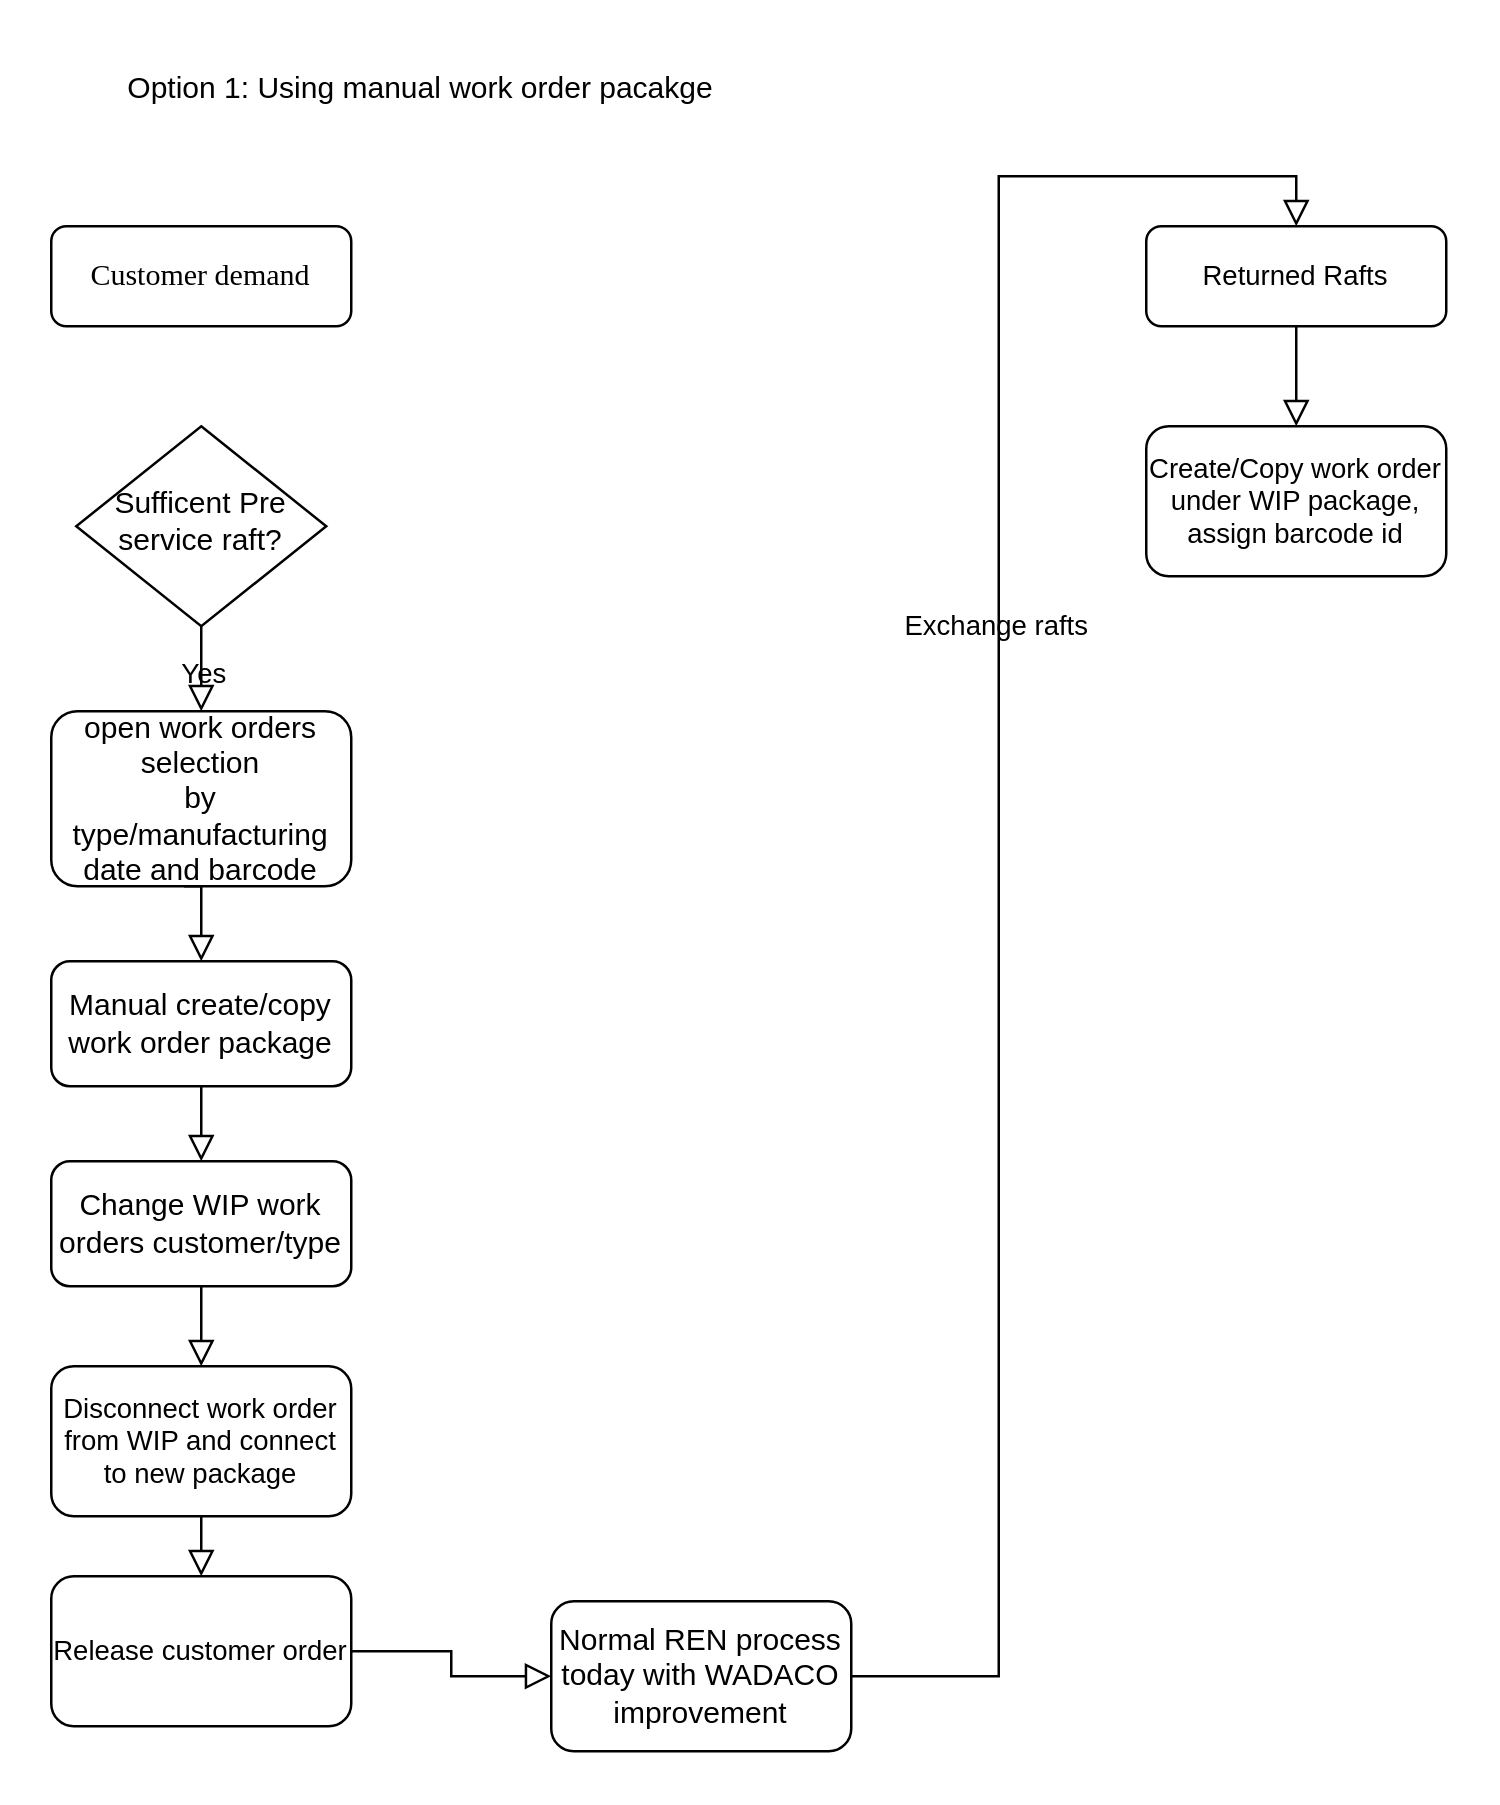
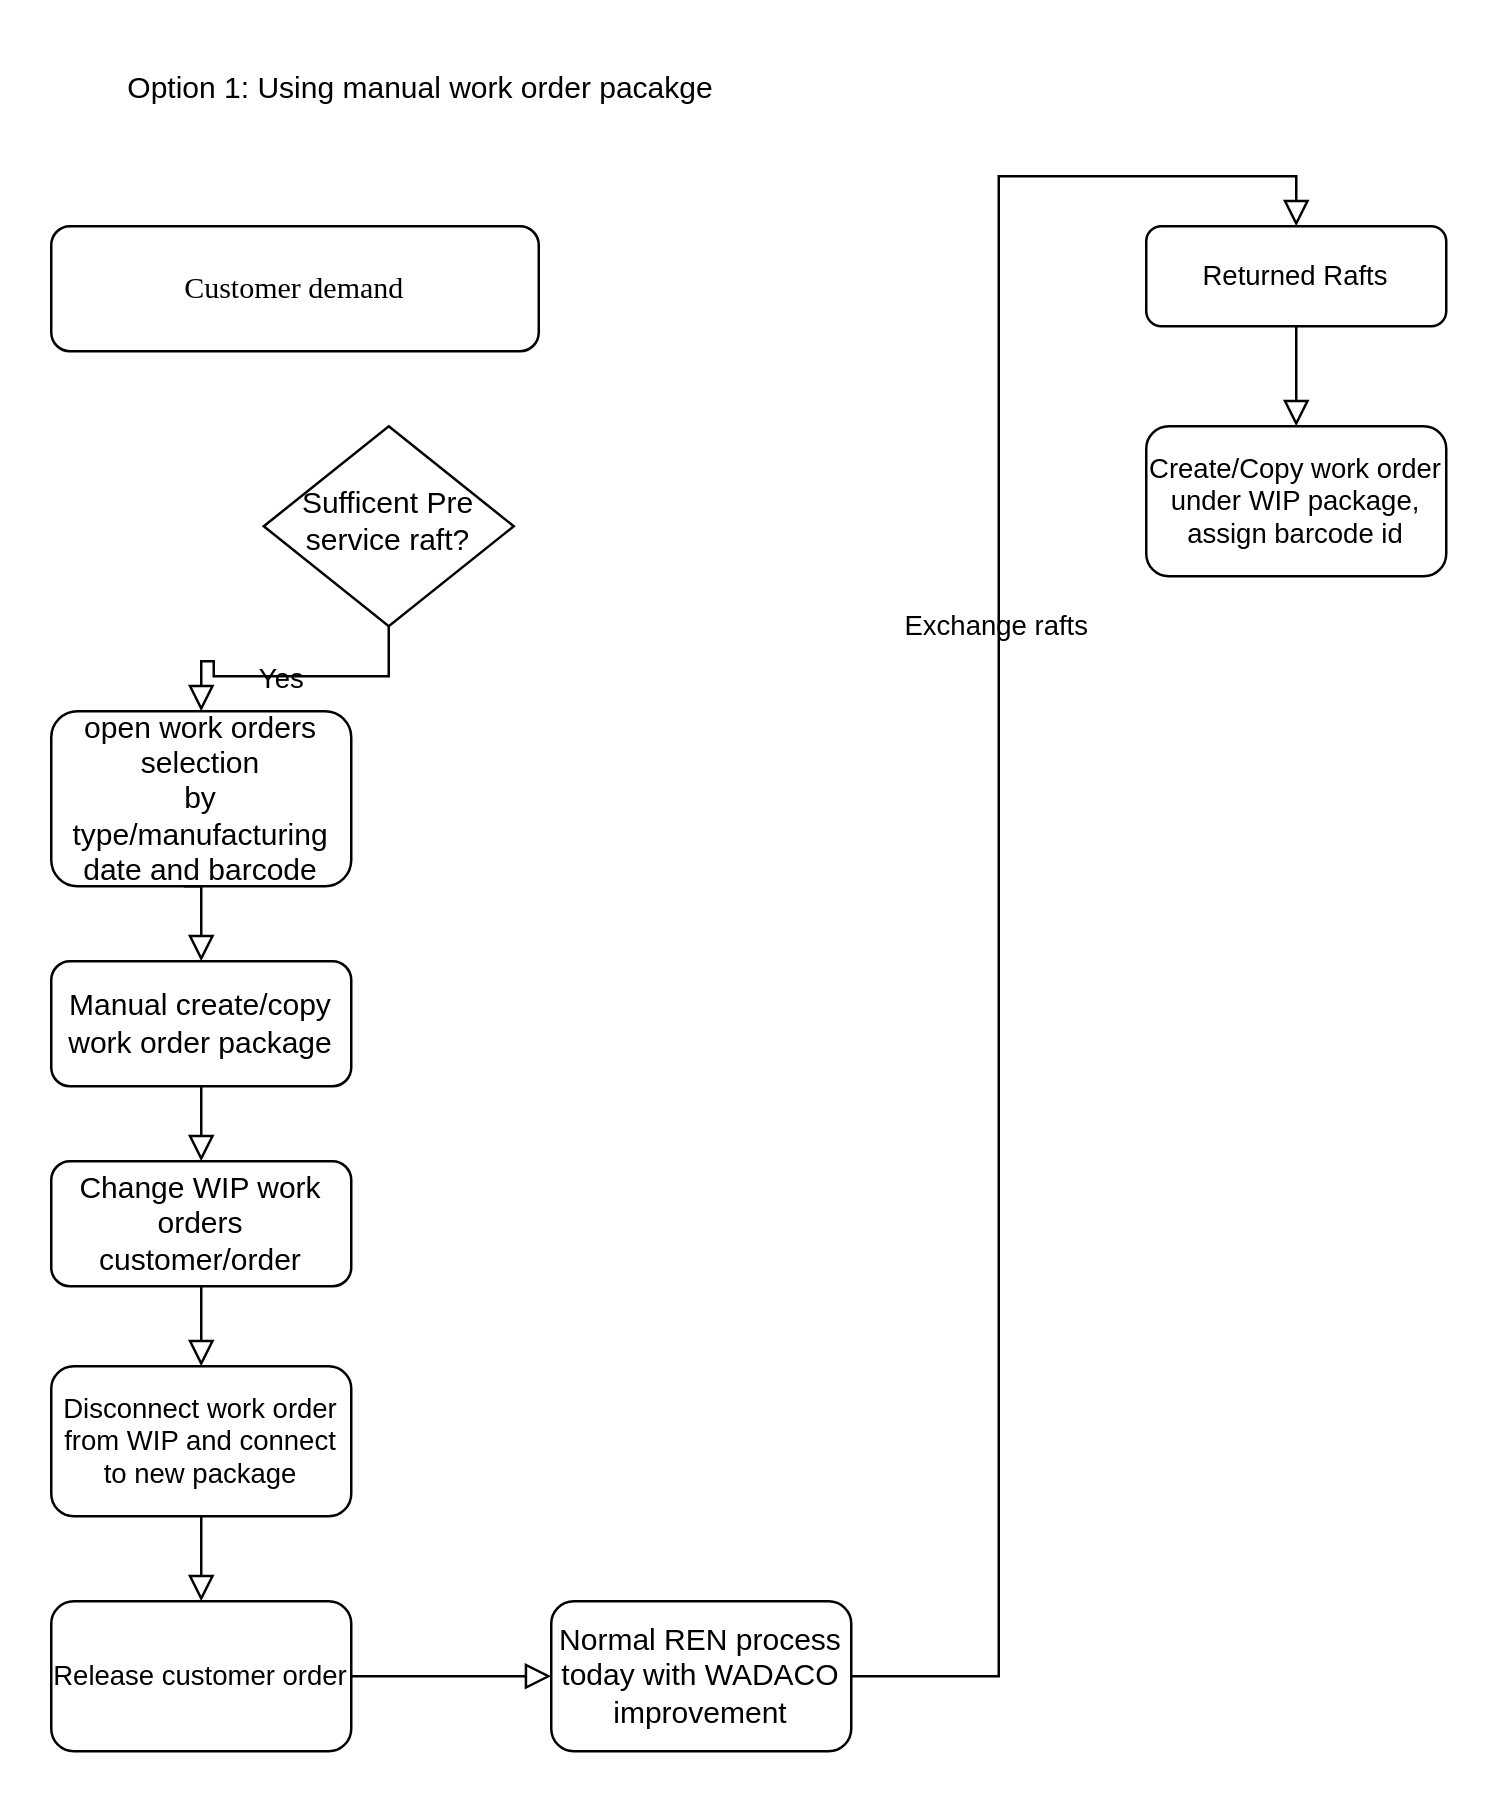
(201, 276) -> (295, 289)
(201, 526) -> (389, 526)
(201, 1224) -> (201, 1224)
(201, 1651) -> (201, 1676)
